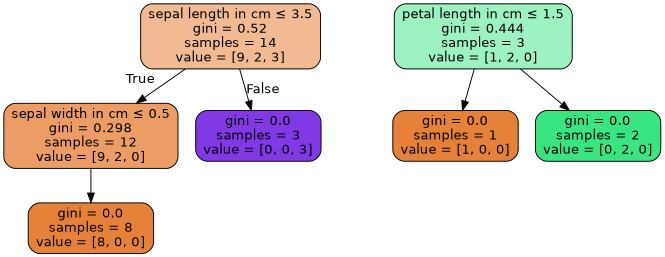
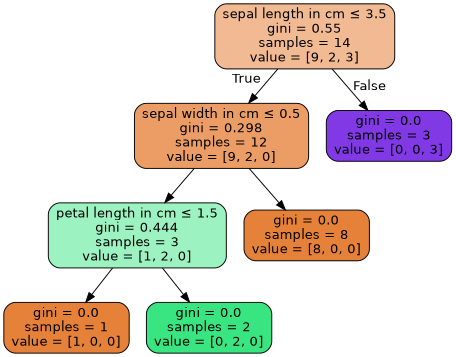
(231, 29) -> (305, 29)
none -> (183, 182)
